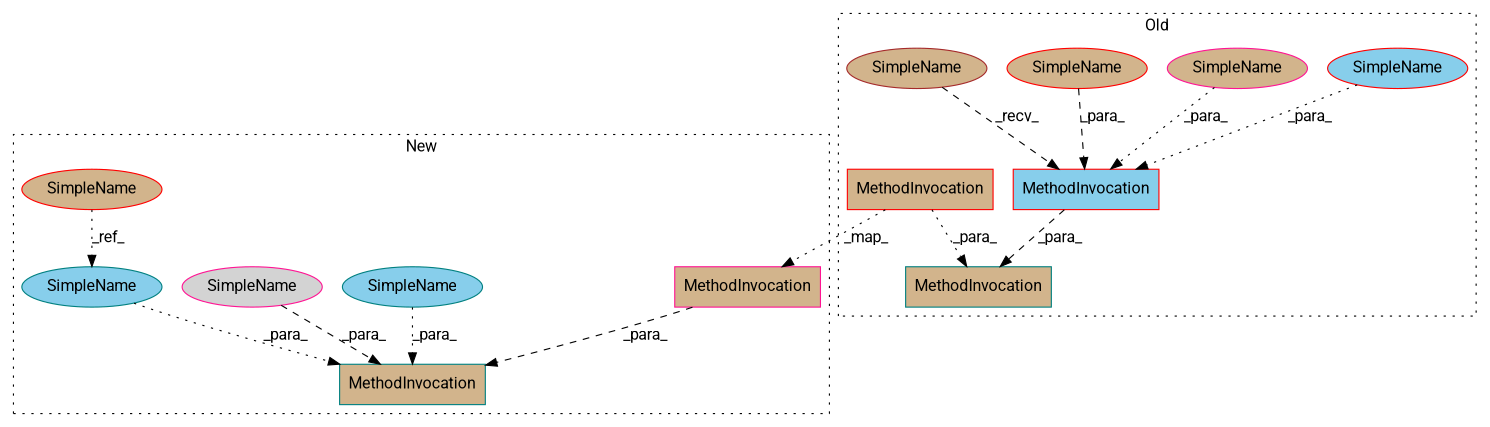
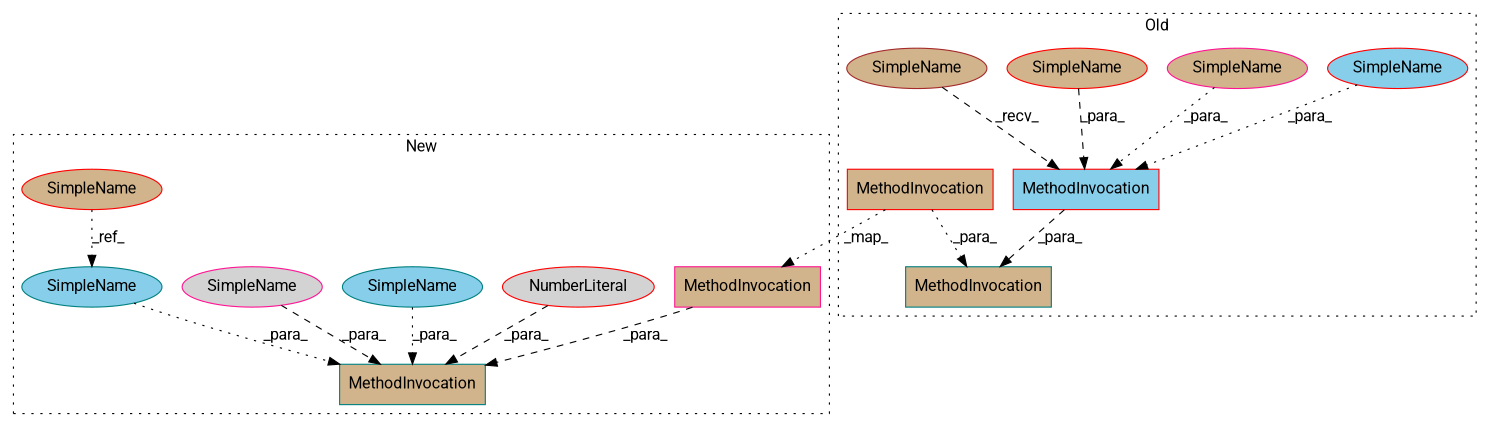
none -> (578, 287)
